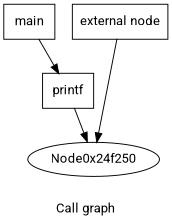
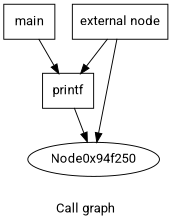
none -> (97, 53)
(94, 159) -> (94, 159)
